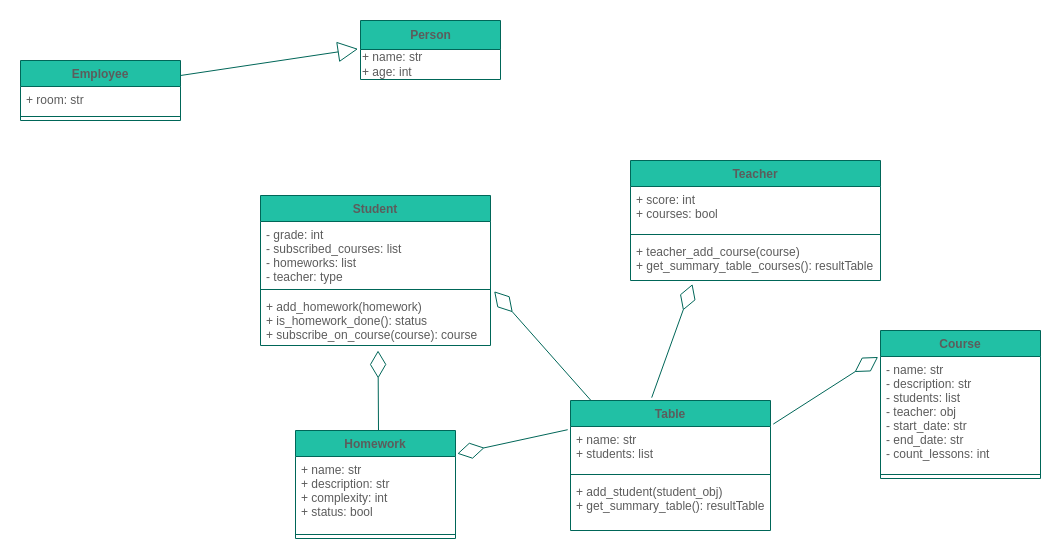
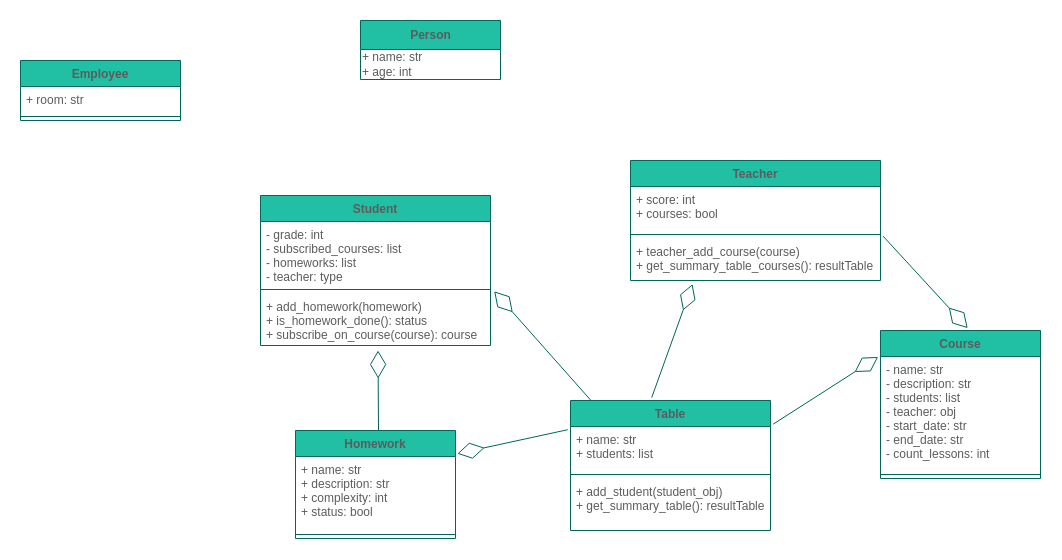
(259, 64) -> none
none -> (916, 272)
